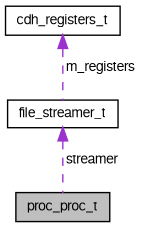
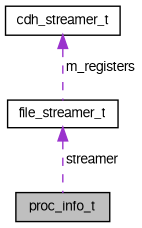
(63, 21) -> (63, 21)
(63, 207) -> (63, 207)
